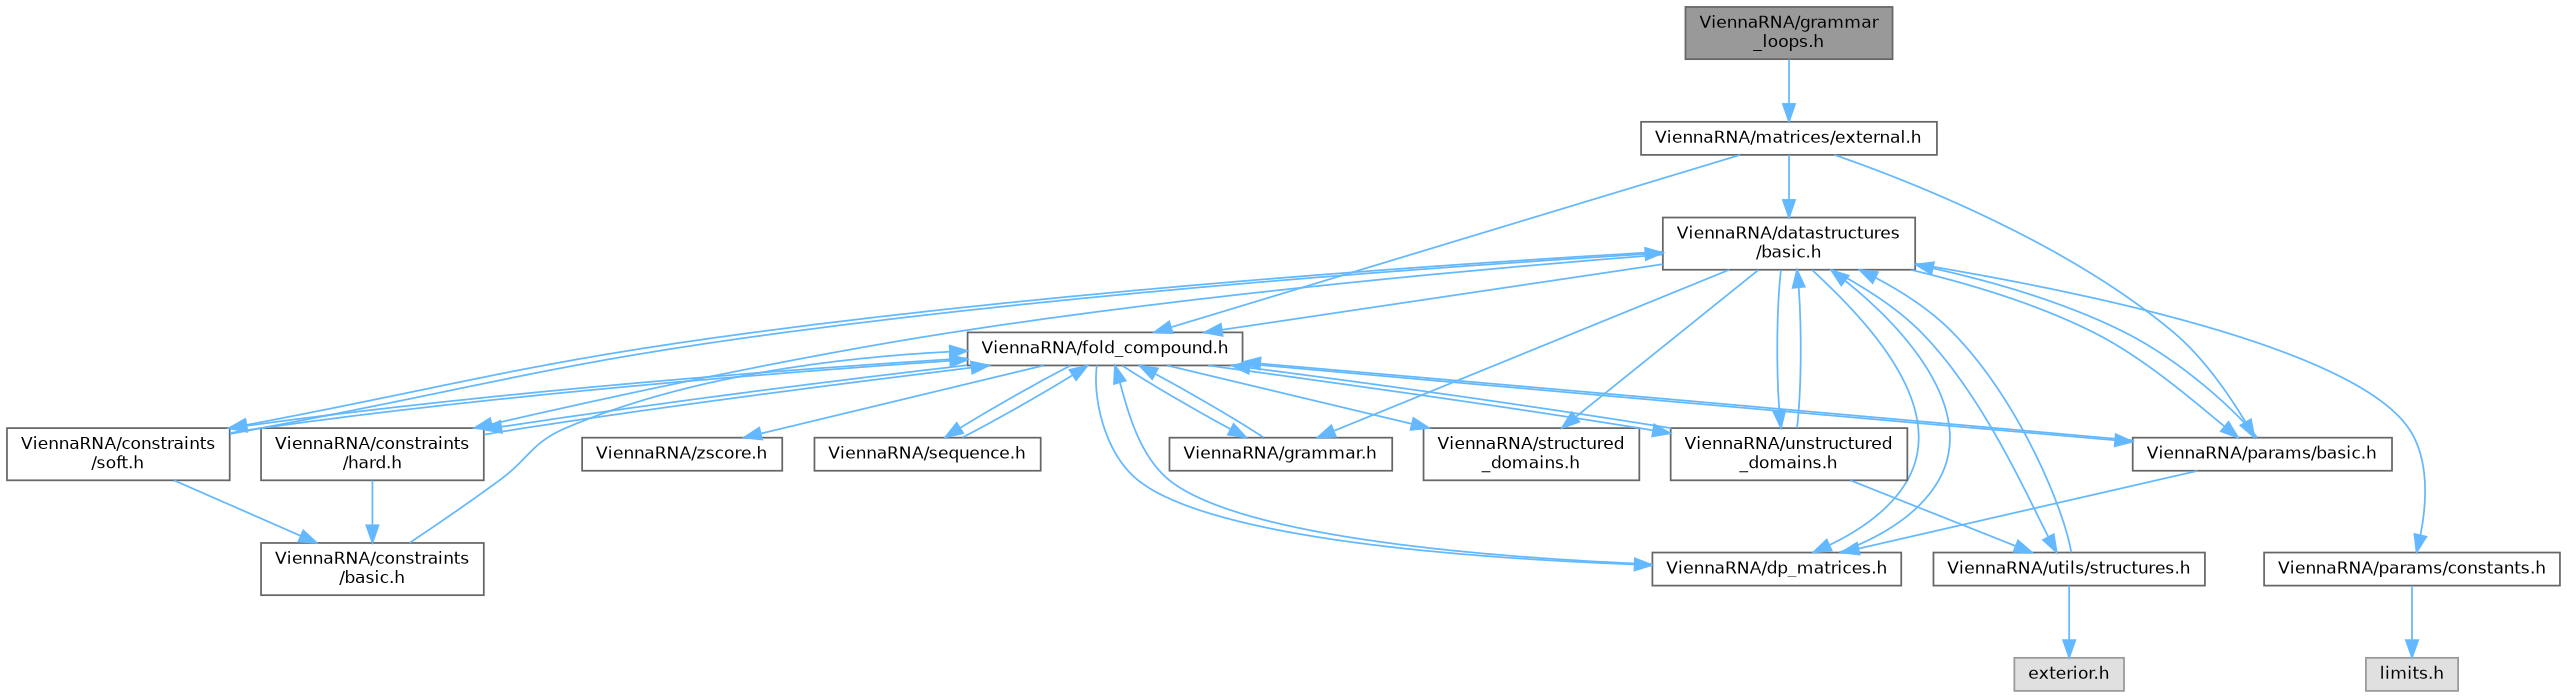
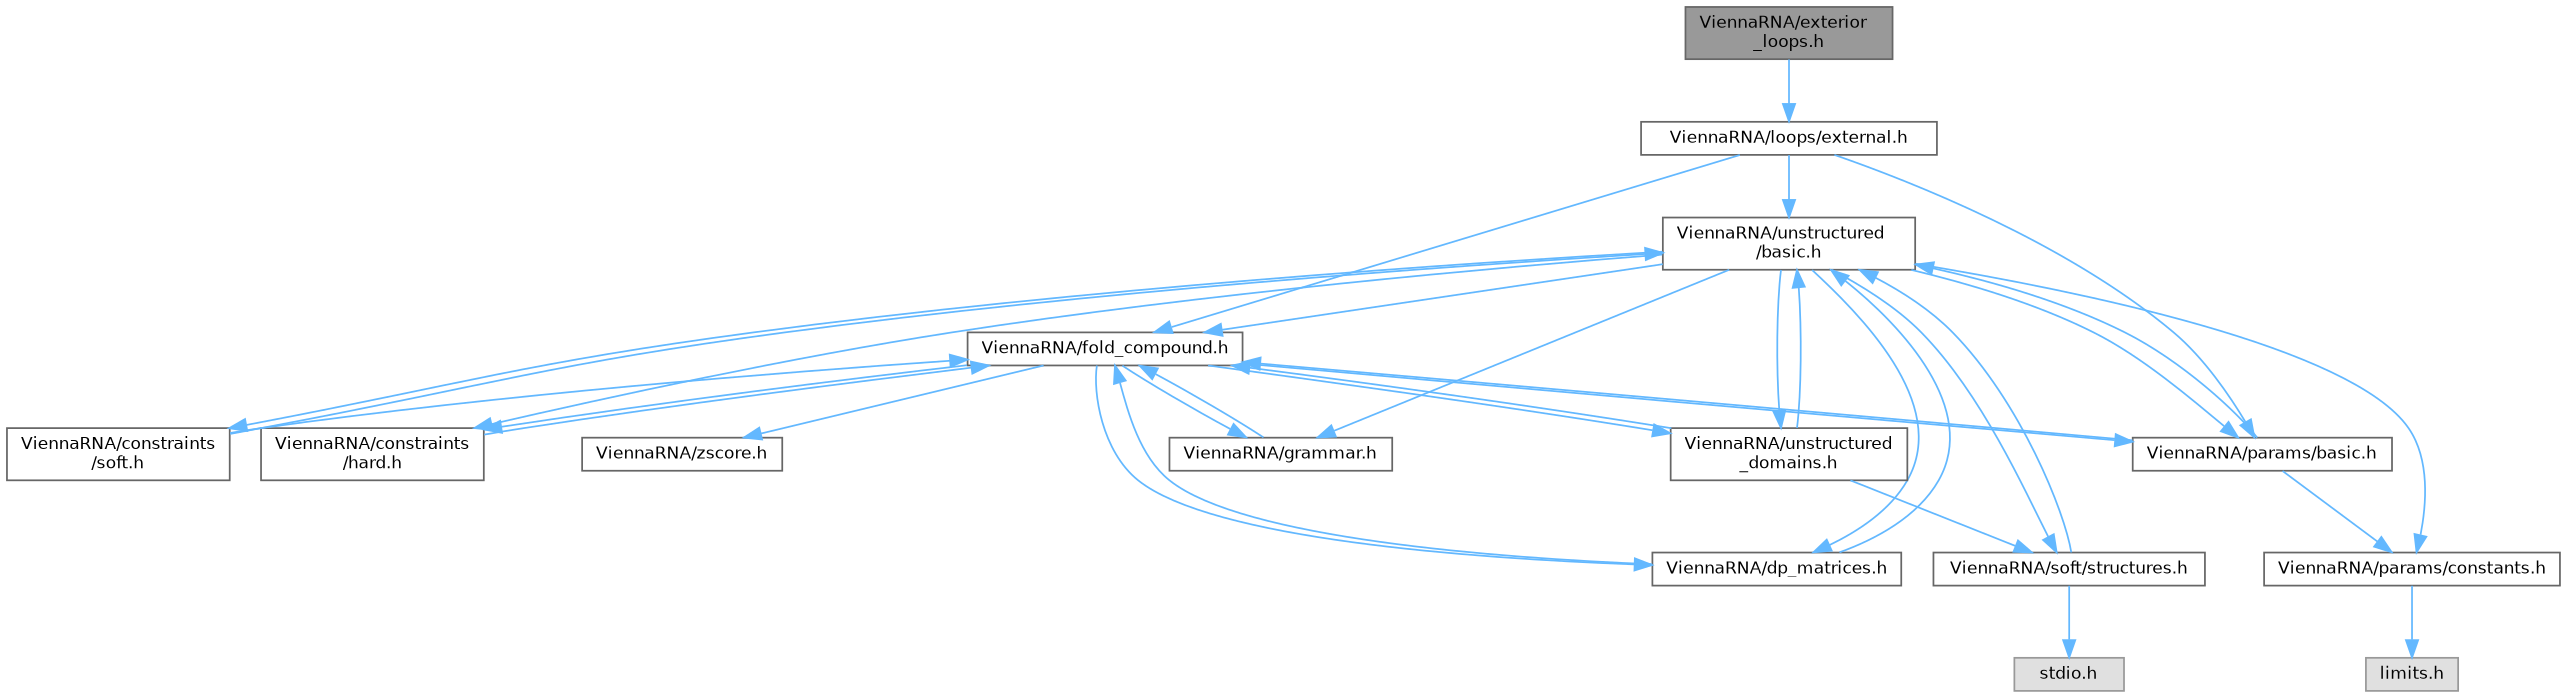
(1789, 33) -> (1789, 33)
(1789, 138) -> (1789, 138)
(1789, 244) -> (1789, 244)
(606, 386) -> none
(928, 454) -> none
(1531, 454) -> none
(2019, 512) -> (2330, 506)
(372, 569) -> none
(2069, 569) -> (2069, 569)
(2069, 674) -> (2069, 674)
